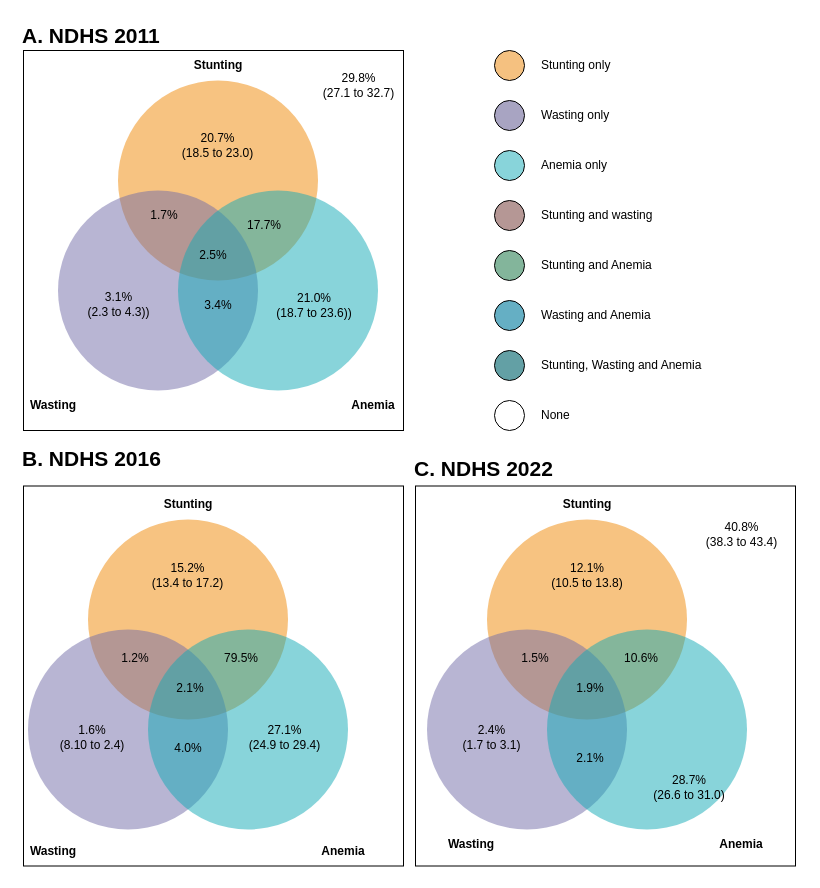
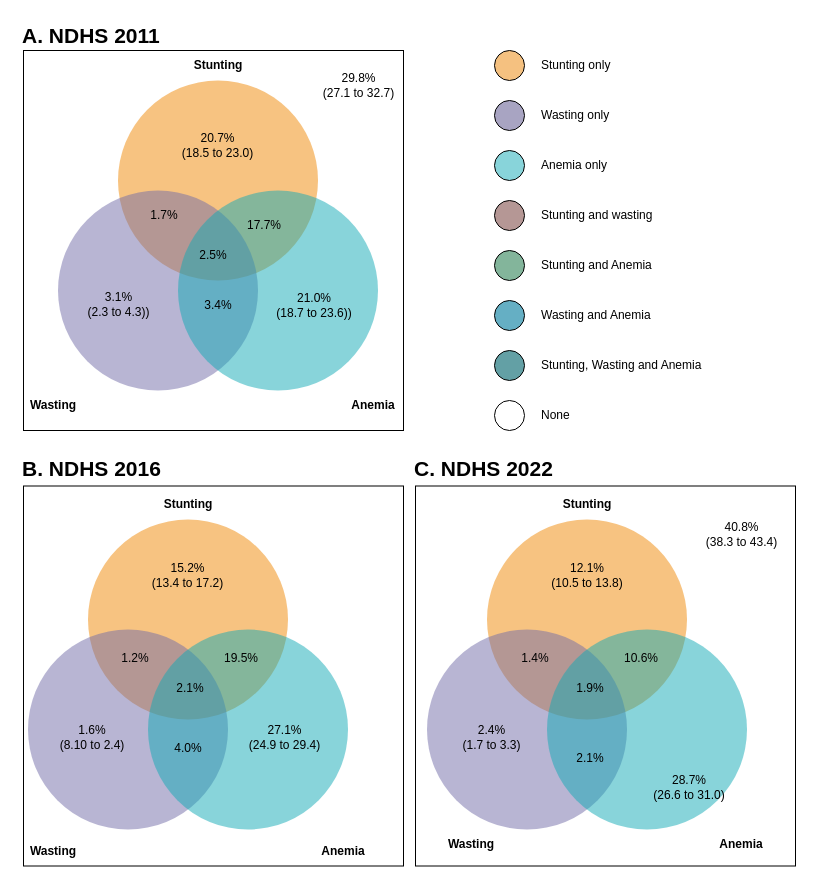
(186, 459) -> (186, 469)
(242, 659) -> (242, 659)
(536, 659) -> (536, 659)
(492, 738) -> (492, 738)
